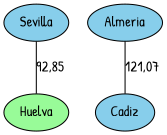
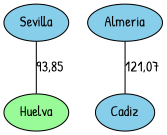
(51, 68) -> (50, 68)
